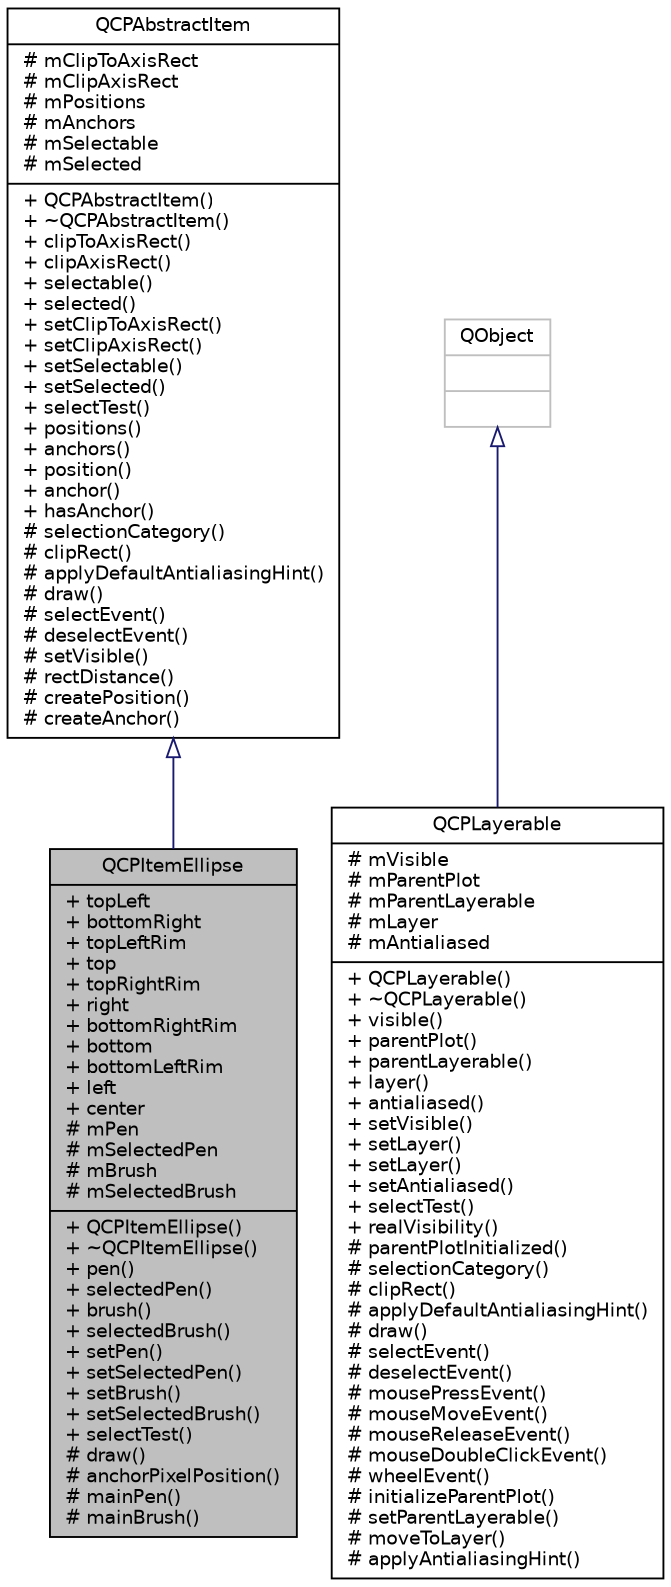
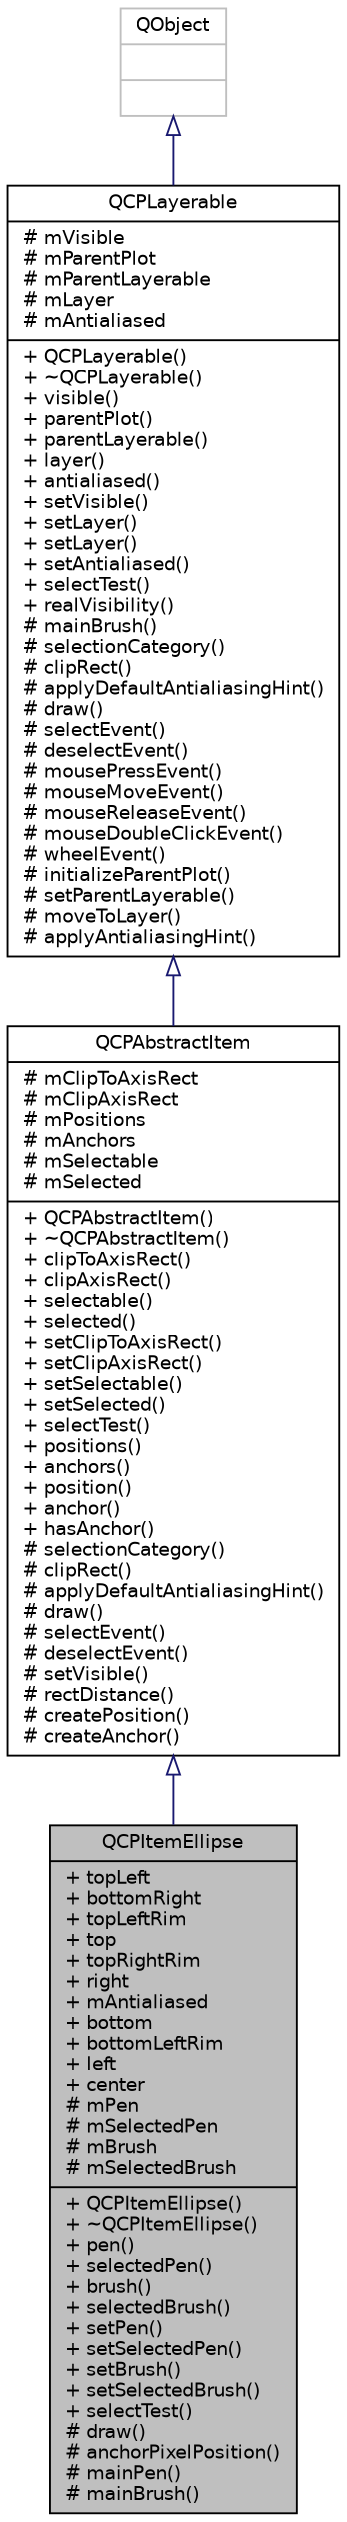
none -> (173, 1001)
(152, 1026) -> (137, 2003)
(458, 1249) -> (90, 627)
